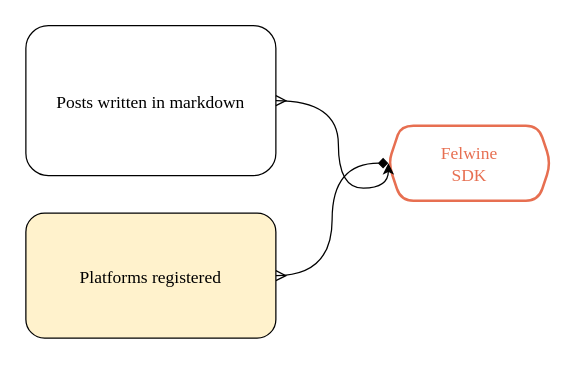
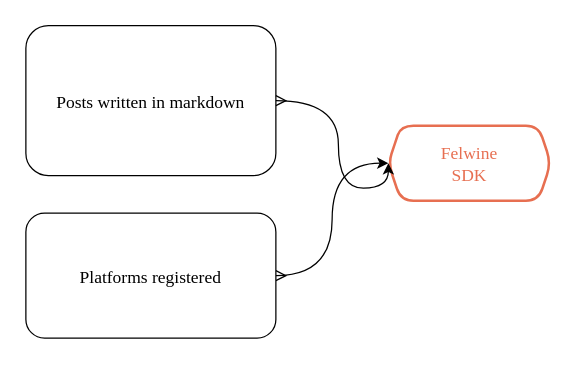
(377, 163) -> (378, 163)
(151, 276) -> (151, 276)
